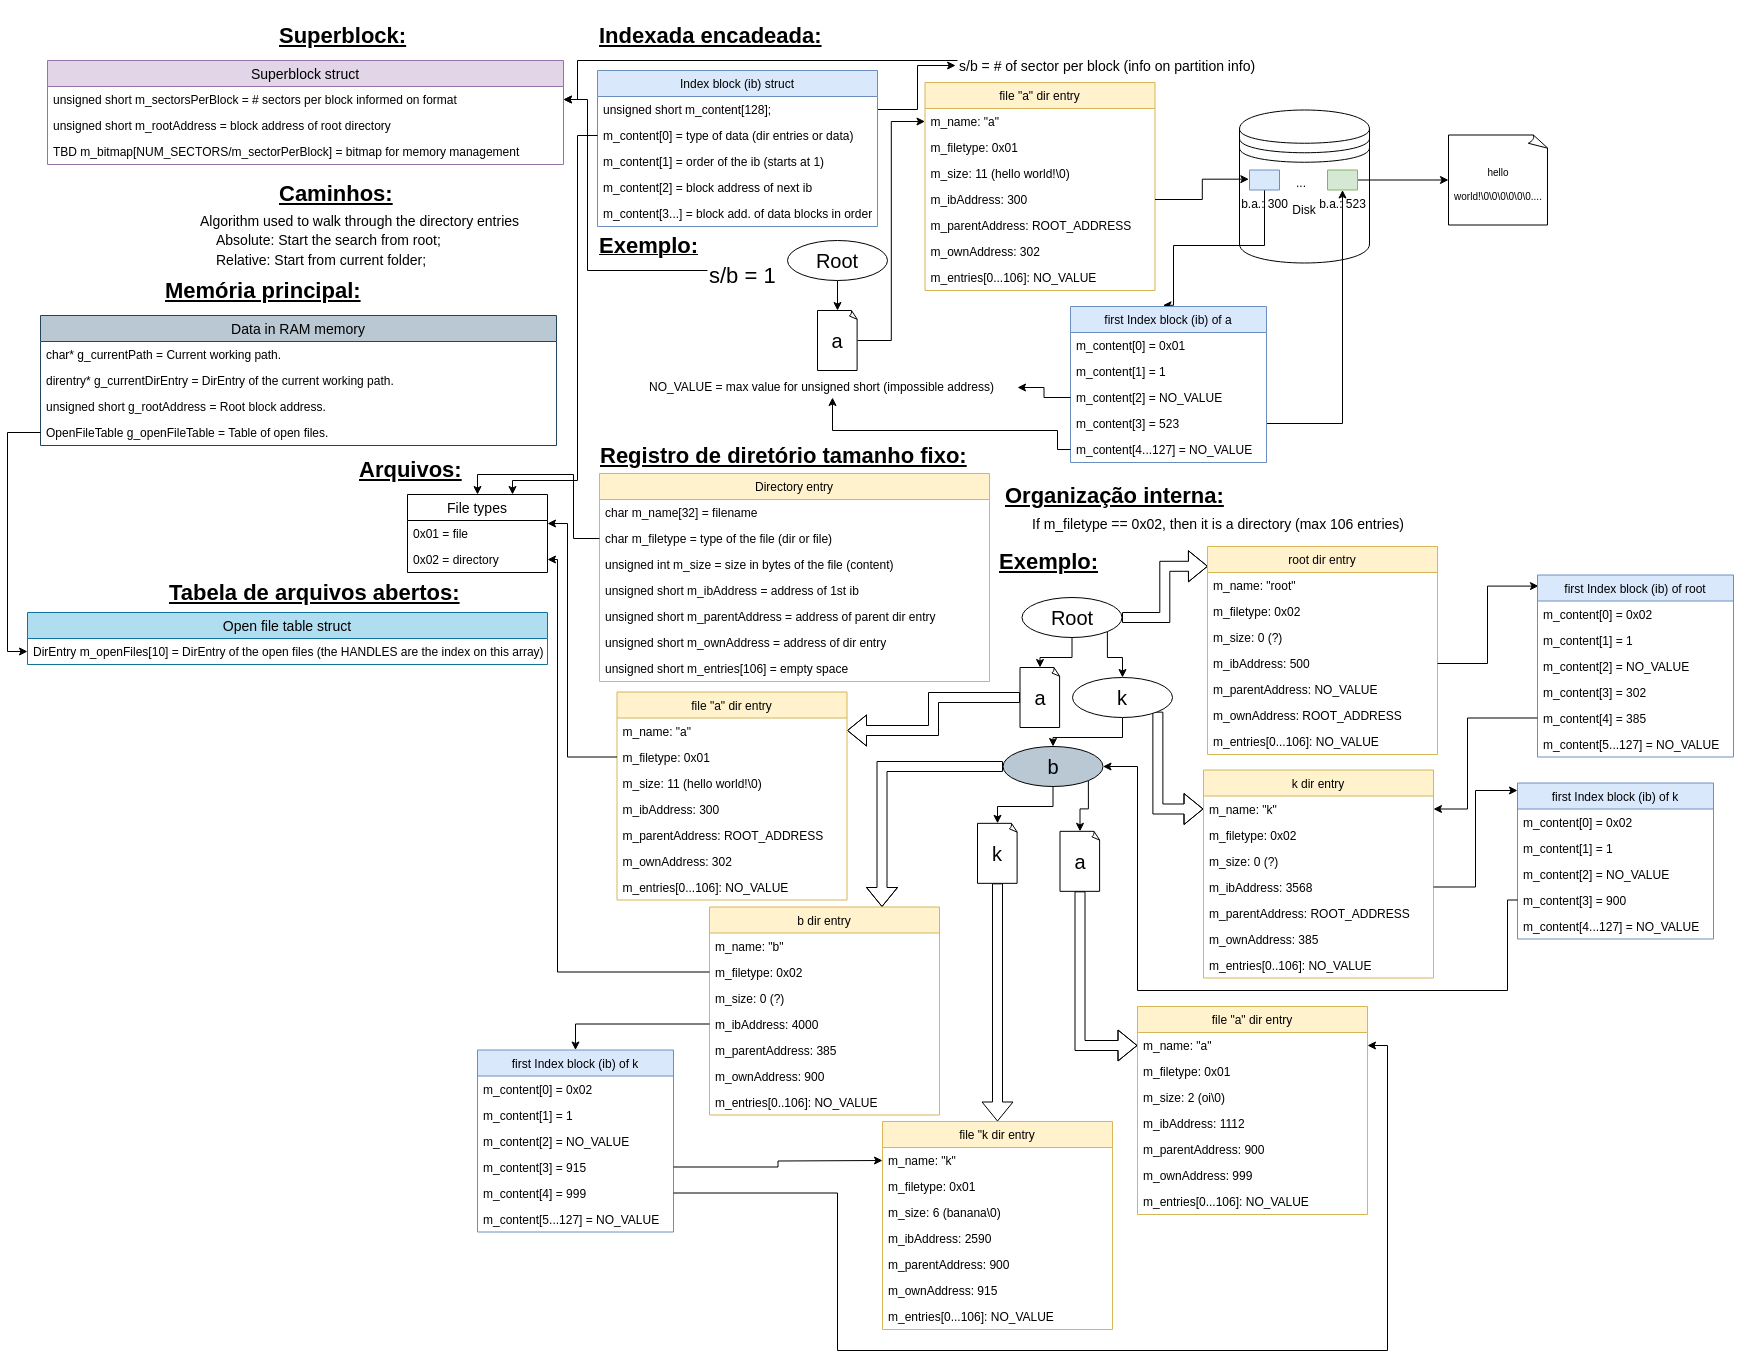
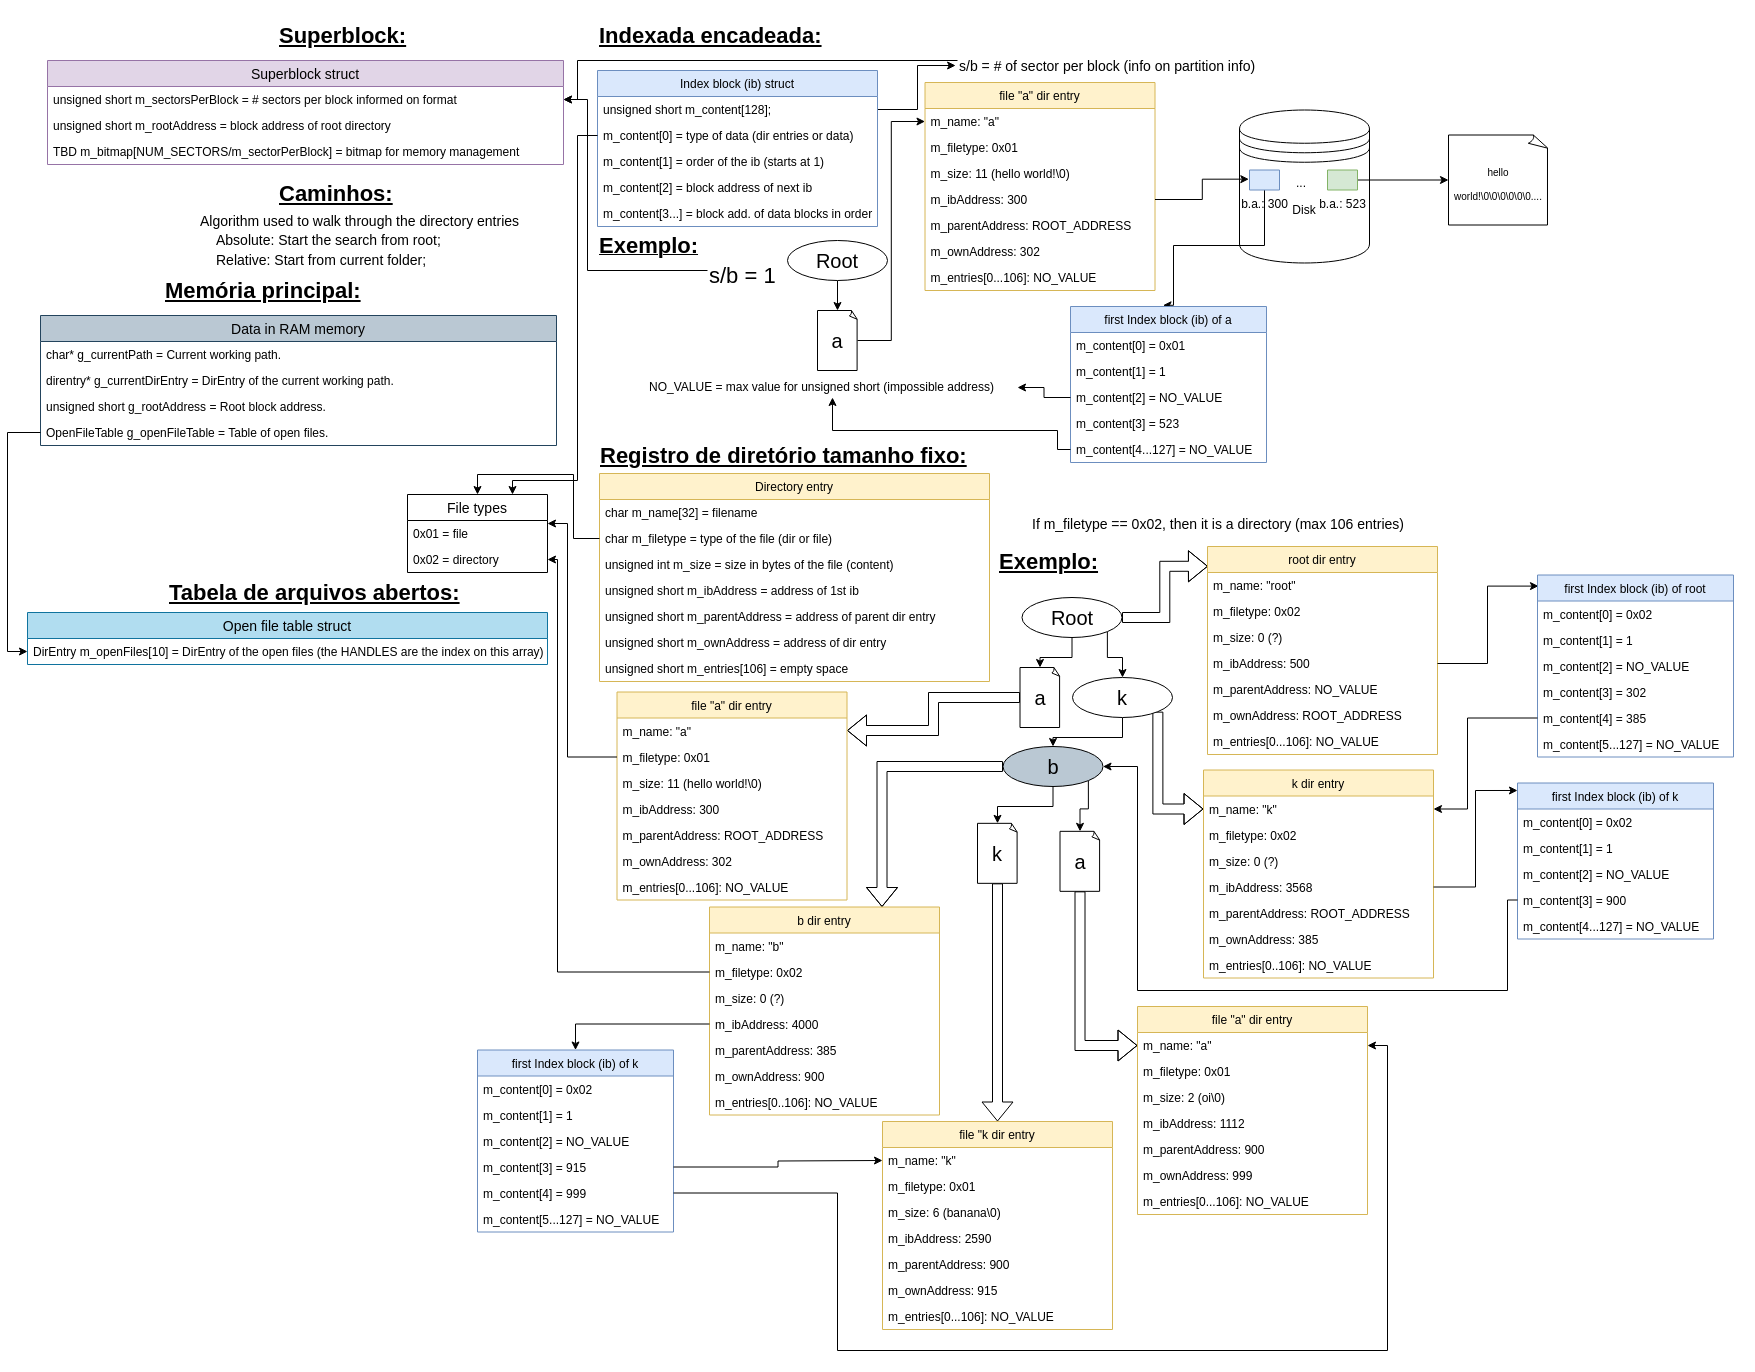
(1343, 347) -> none
(418, 465) -> none
(1118, 491) -> none
